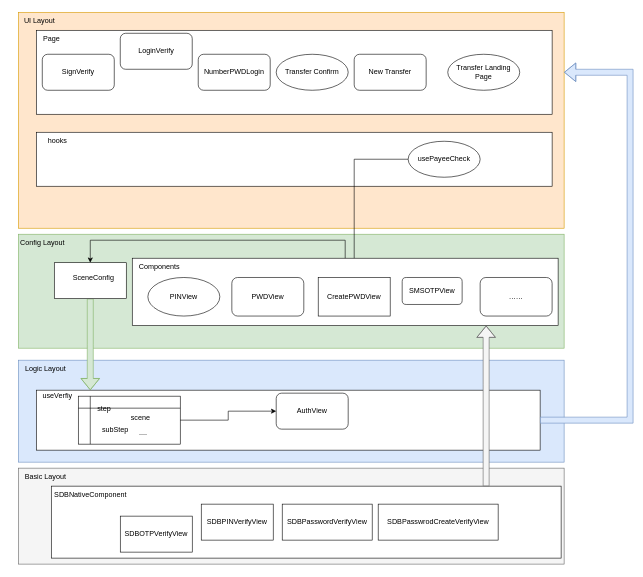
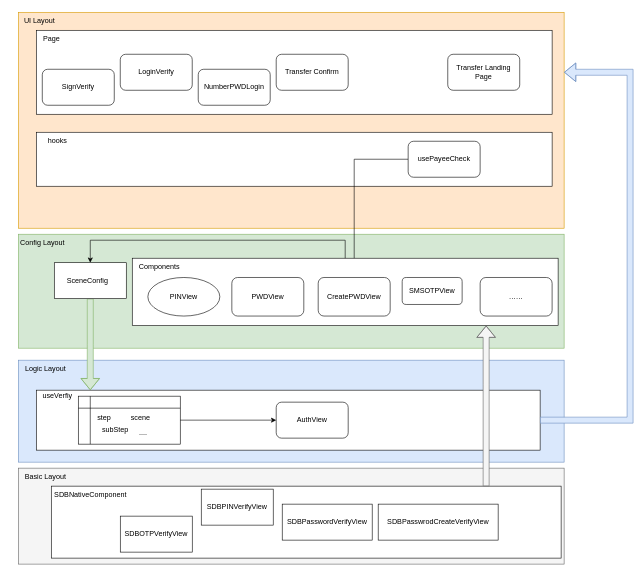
(156, 51) -> (156, 72)
(78, 72) -> (78, 87)
(234, 72) -> (234, 87)
(312, 72) -> (312, 72)
(390, 72) -> none
(484, 72) -> (484, 72)
(444, 159) -> (444, 159)
(93, 278) -> (87, 281)
(354, 297) -> (354, 297)
(104, 409) -> (104, 418)
(312, 411) -> (312, 420)
(237, 522) -> (237, 507)
